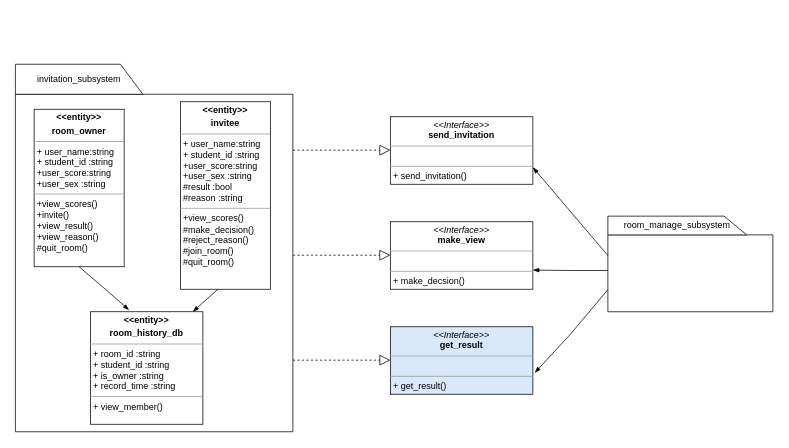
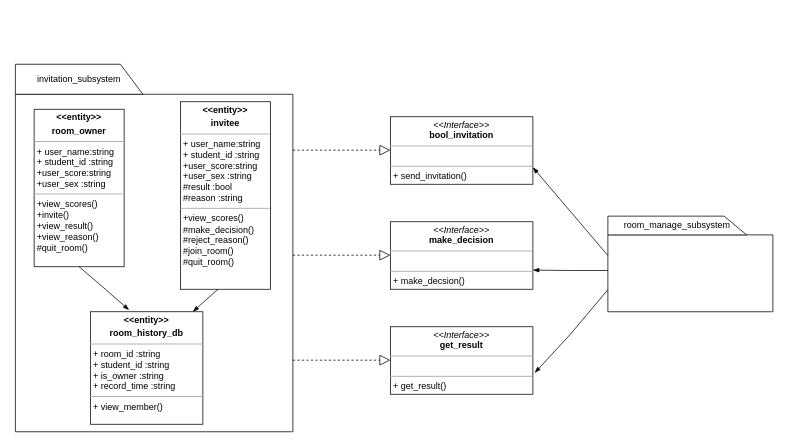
(434, 133) -> (434, 133)
(428, 238) -> (428, 238)
(462, 360) -> (462, 360)
